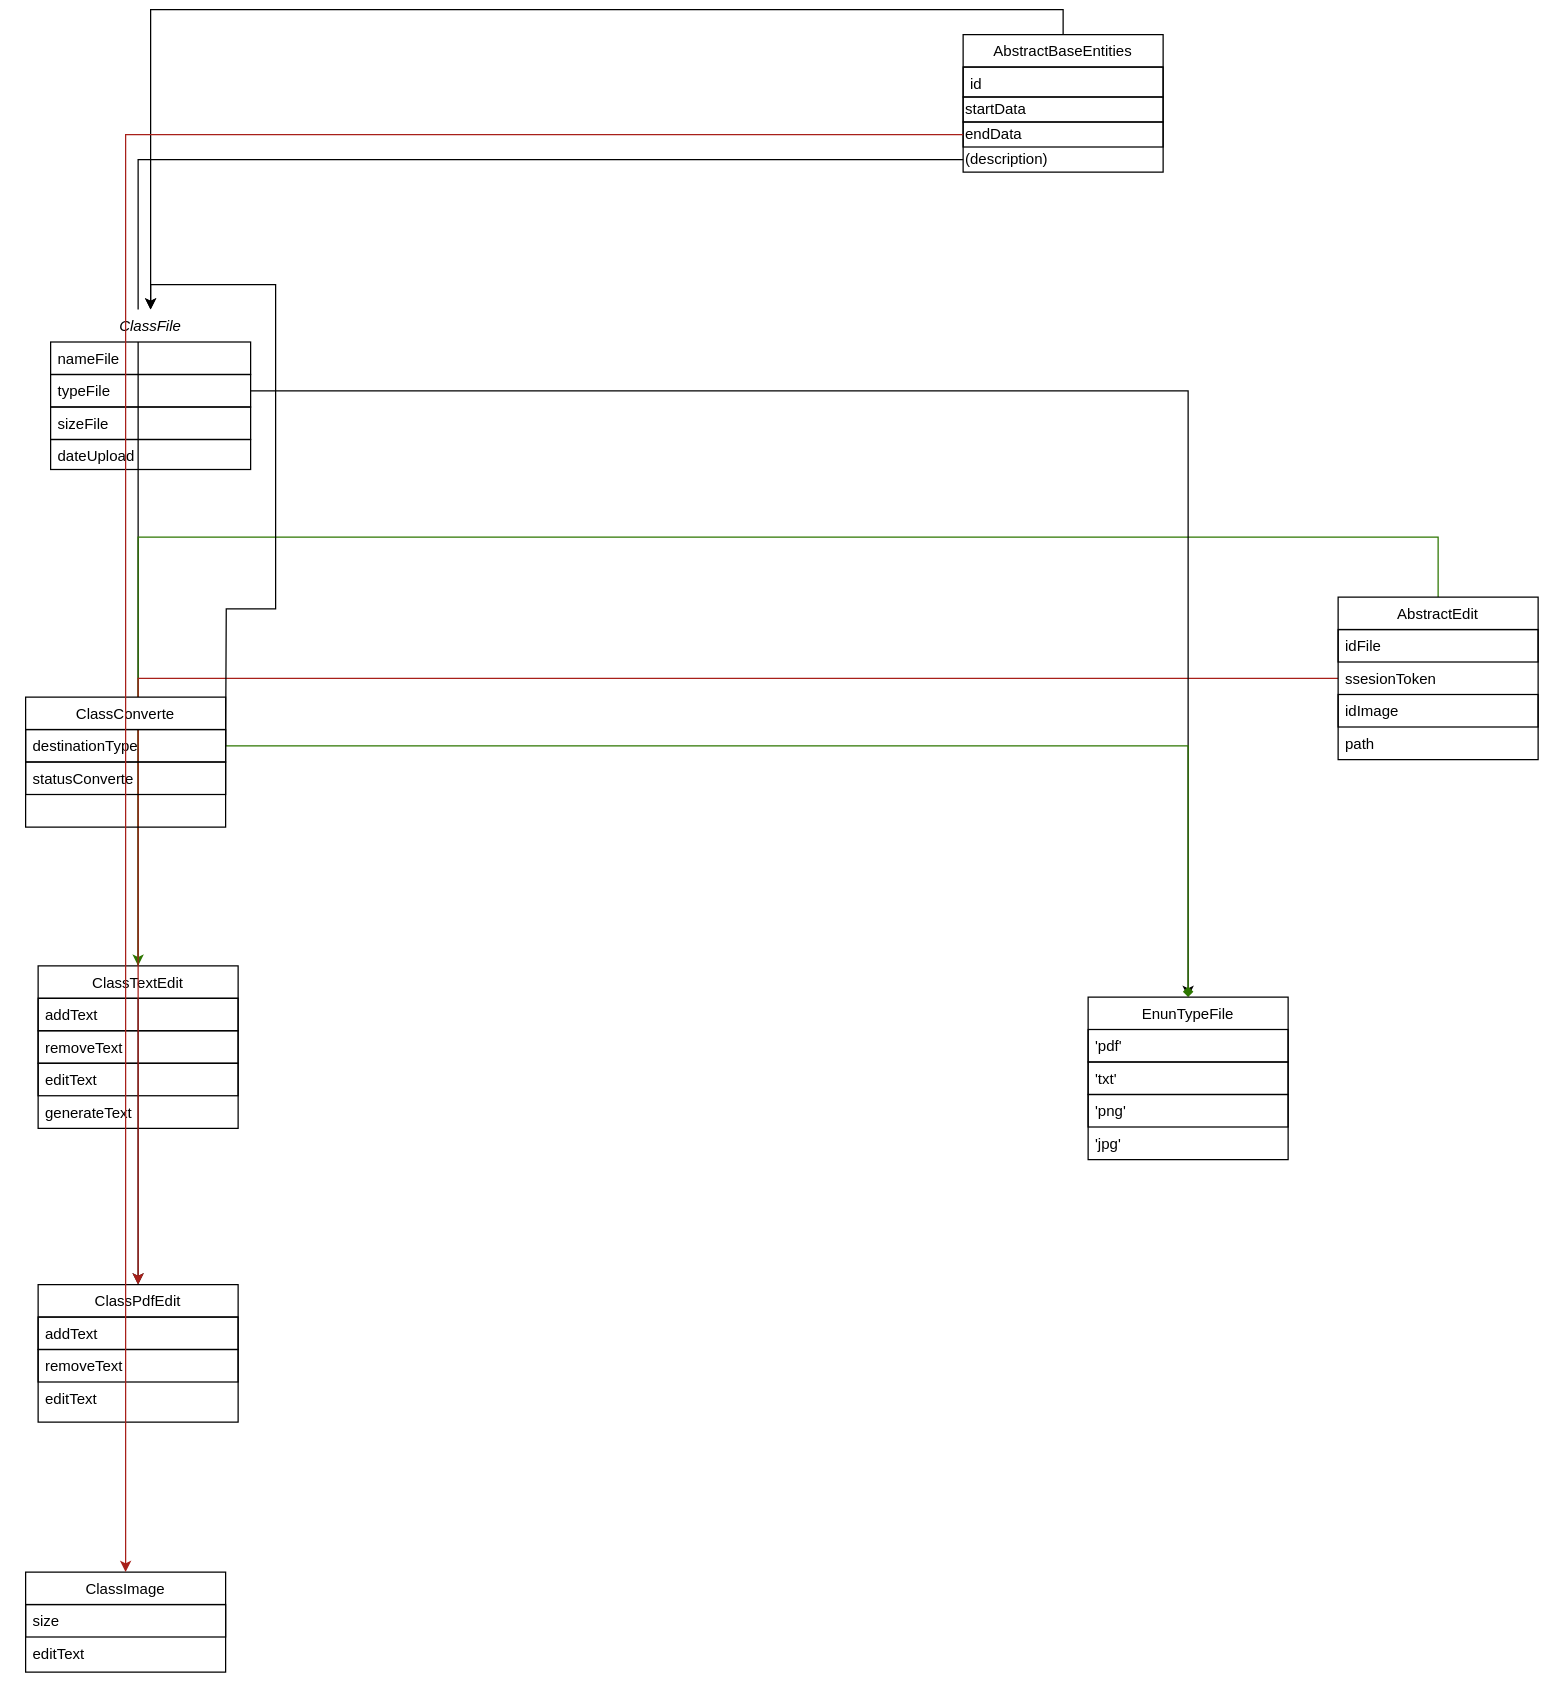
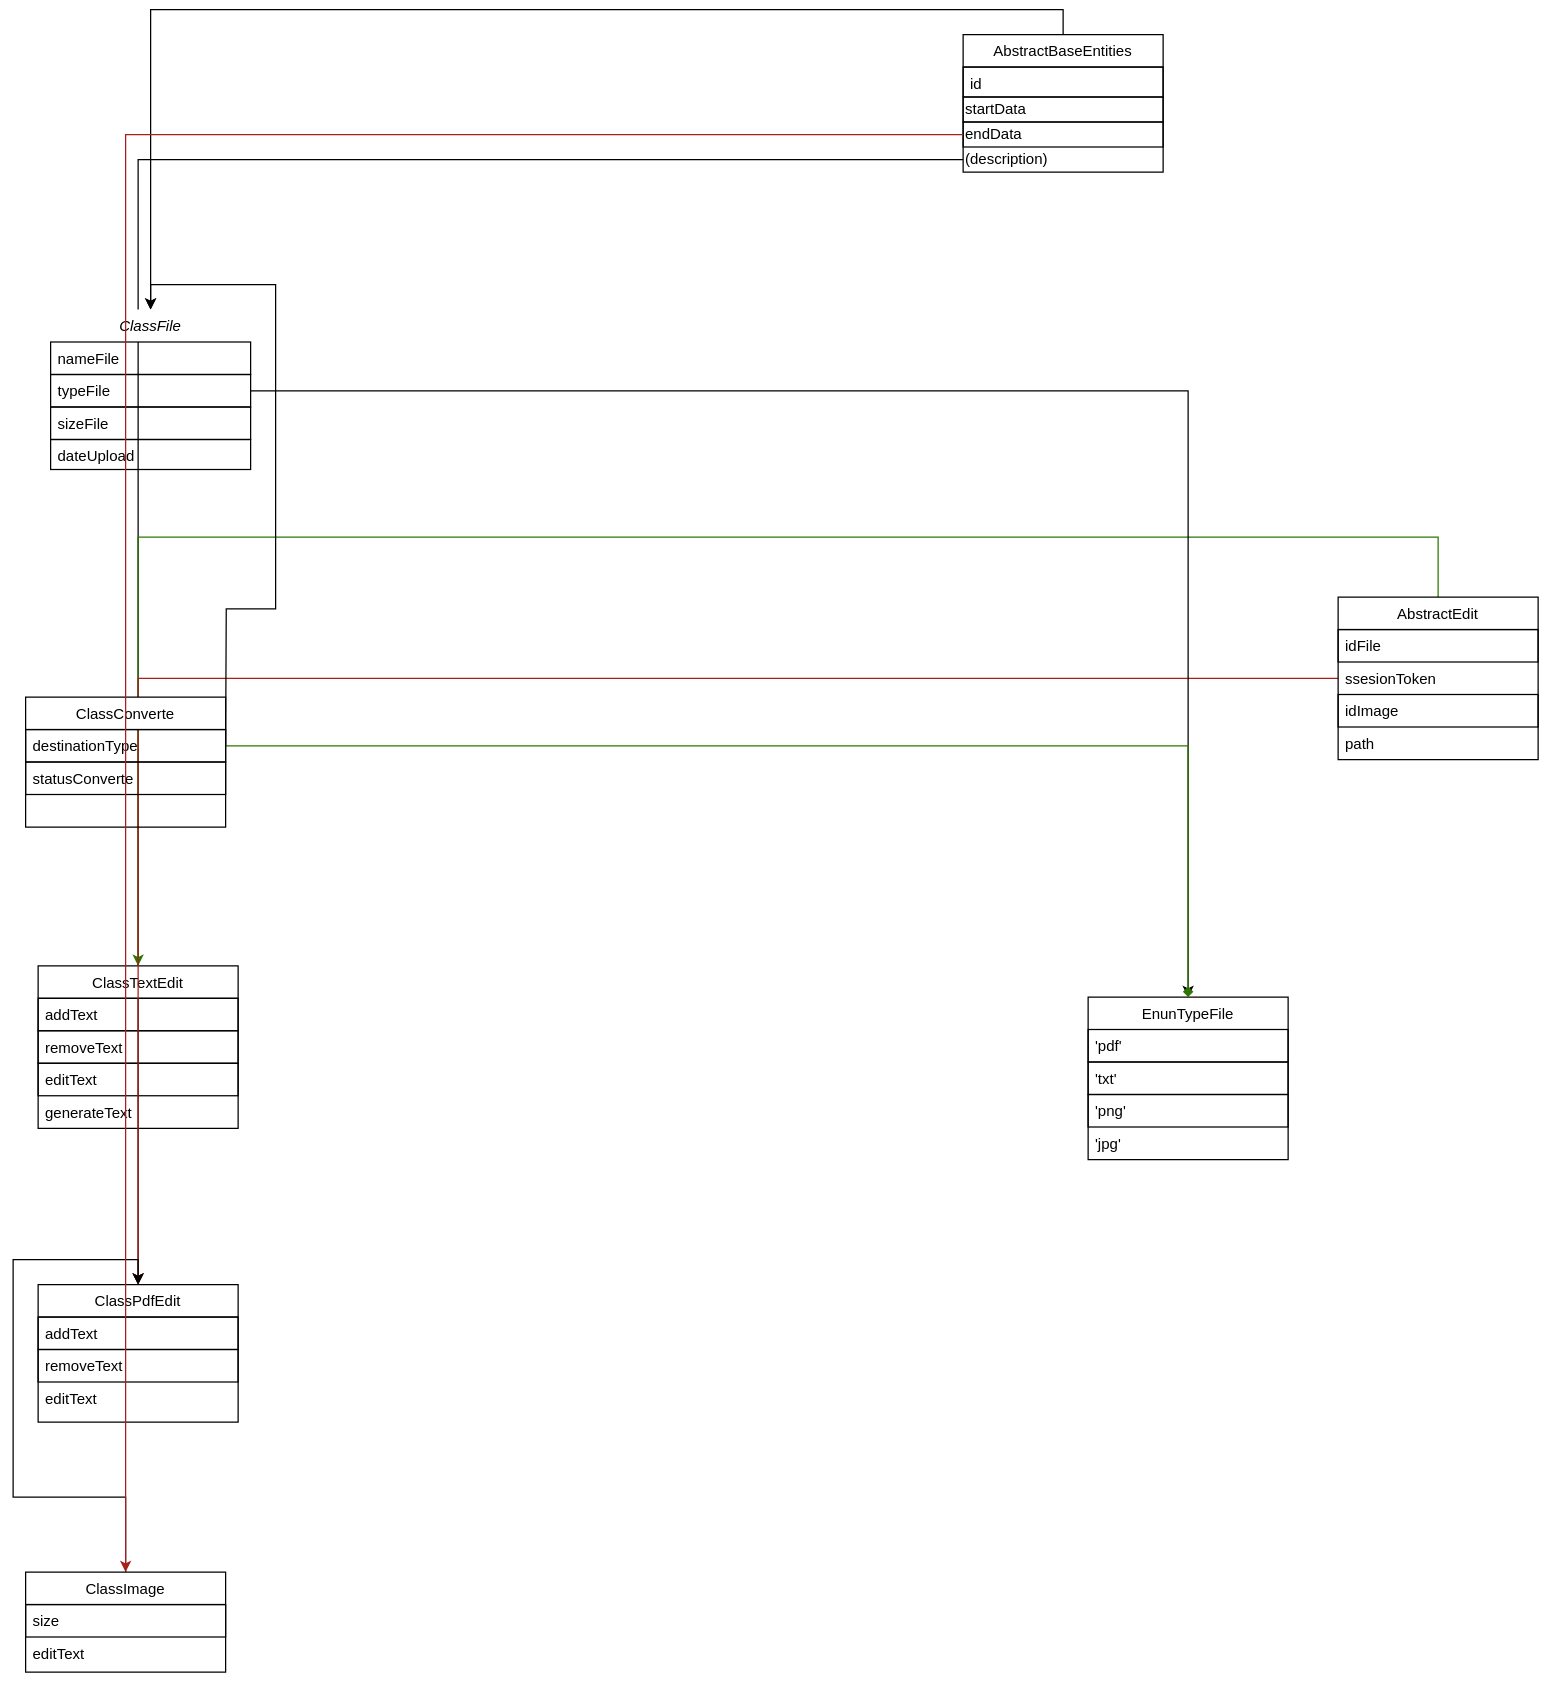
none -> (13, 1372)
